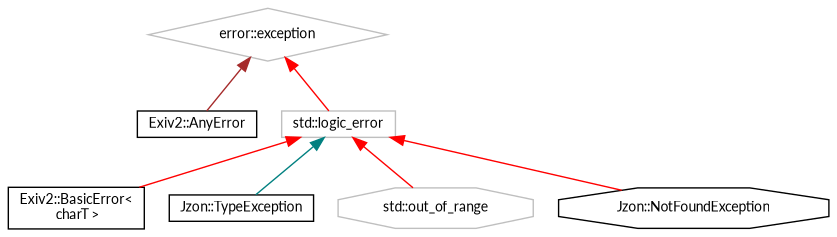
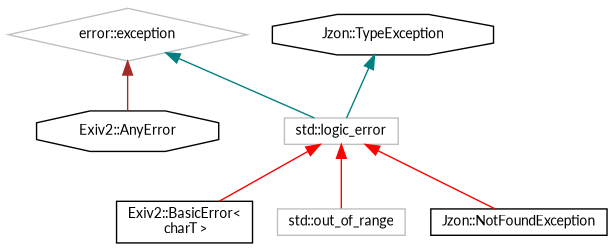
(312, 90) -> (247, 88)
(197, 124) -> (128, 131)
(284, 171) -> (358, 93)
(241, 208) -> (383, 35)
(436, 208) -> (341, 222)
(694, 208) -> (519, 222)
